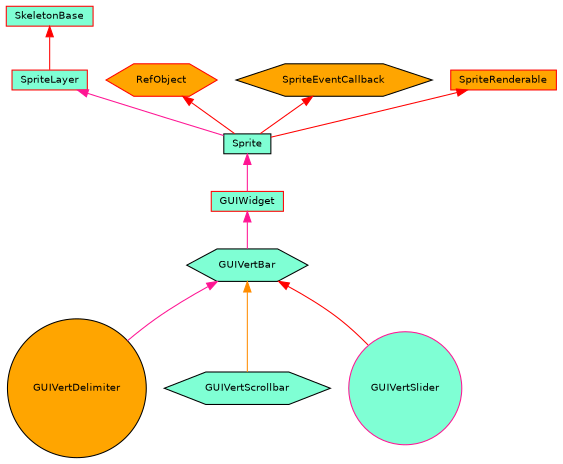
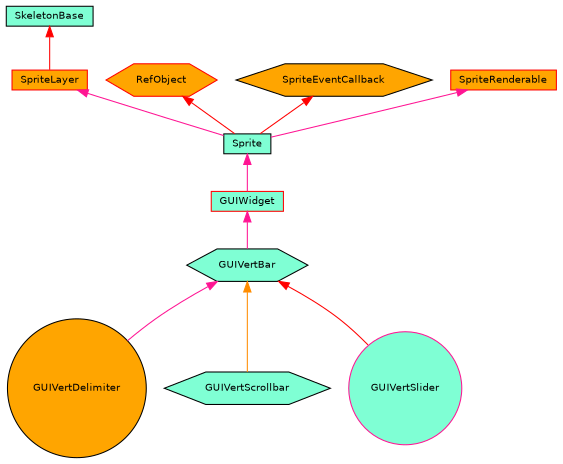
(50, 16) -> (50, 16)
(50, 80) -> (50, 80)
(364, 115) -> (364, 115)
